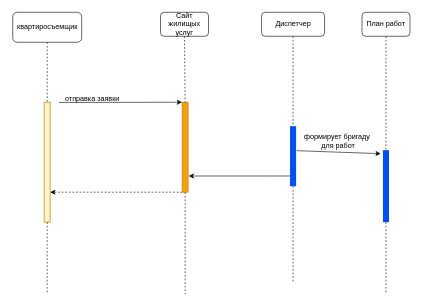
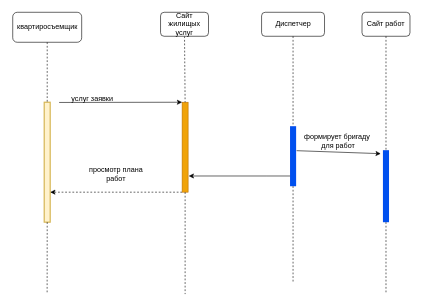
(386, 24) -> (386, 24)
(92, 99) -> (92, 99)
none -> (116, 174)
